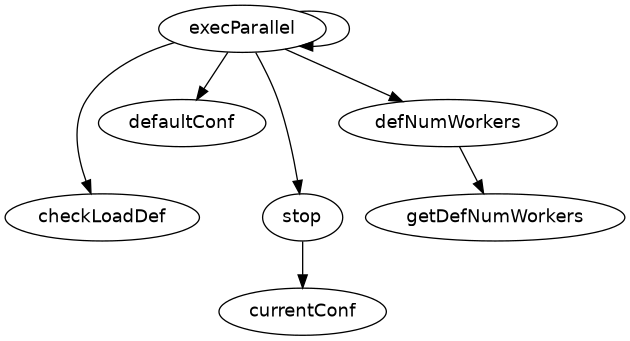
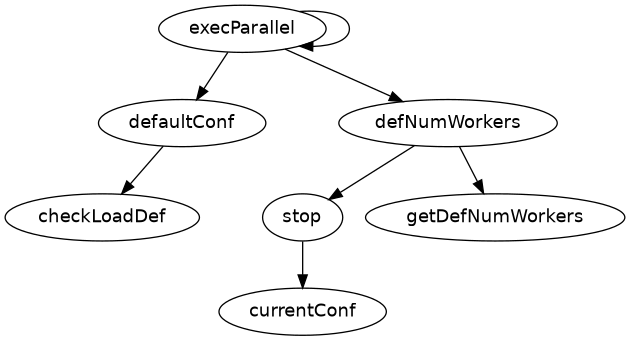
(93, 91) -> (147, 165)
(283, 115) -> (377, 169)
